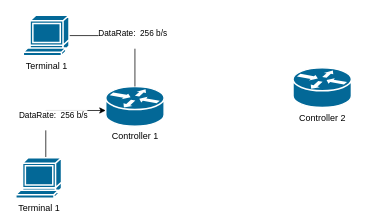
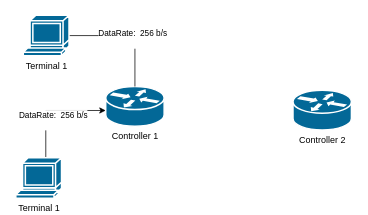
(322, 88) -> (322, 110)
